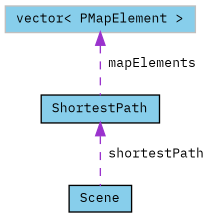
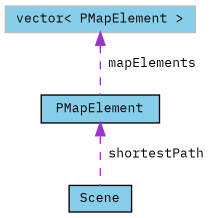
(100, 109) -> (100, 109)
